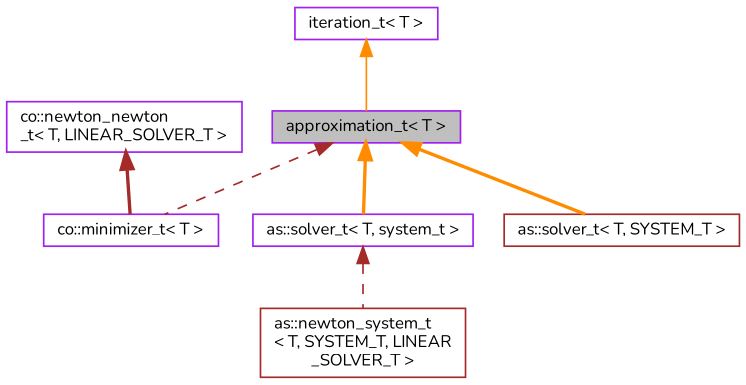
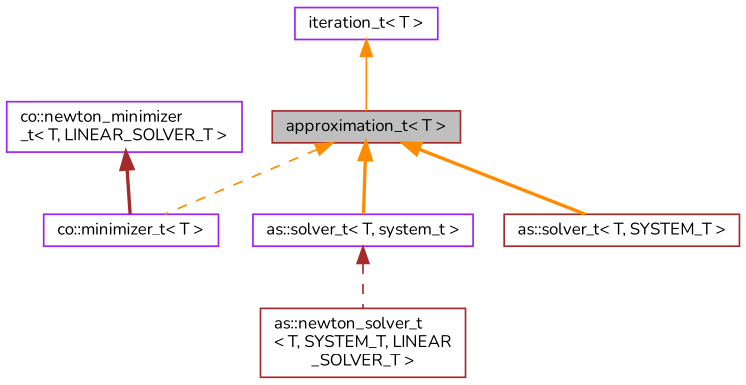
(124, 127) -> (124, 127)
(366, 127) -> (366, 127)
(241, 182) -> (241, 182)
(363, 343) -> (363, 343)
